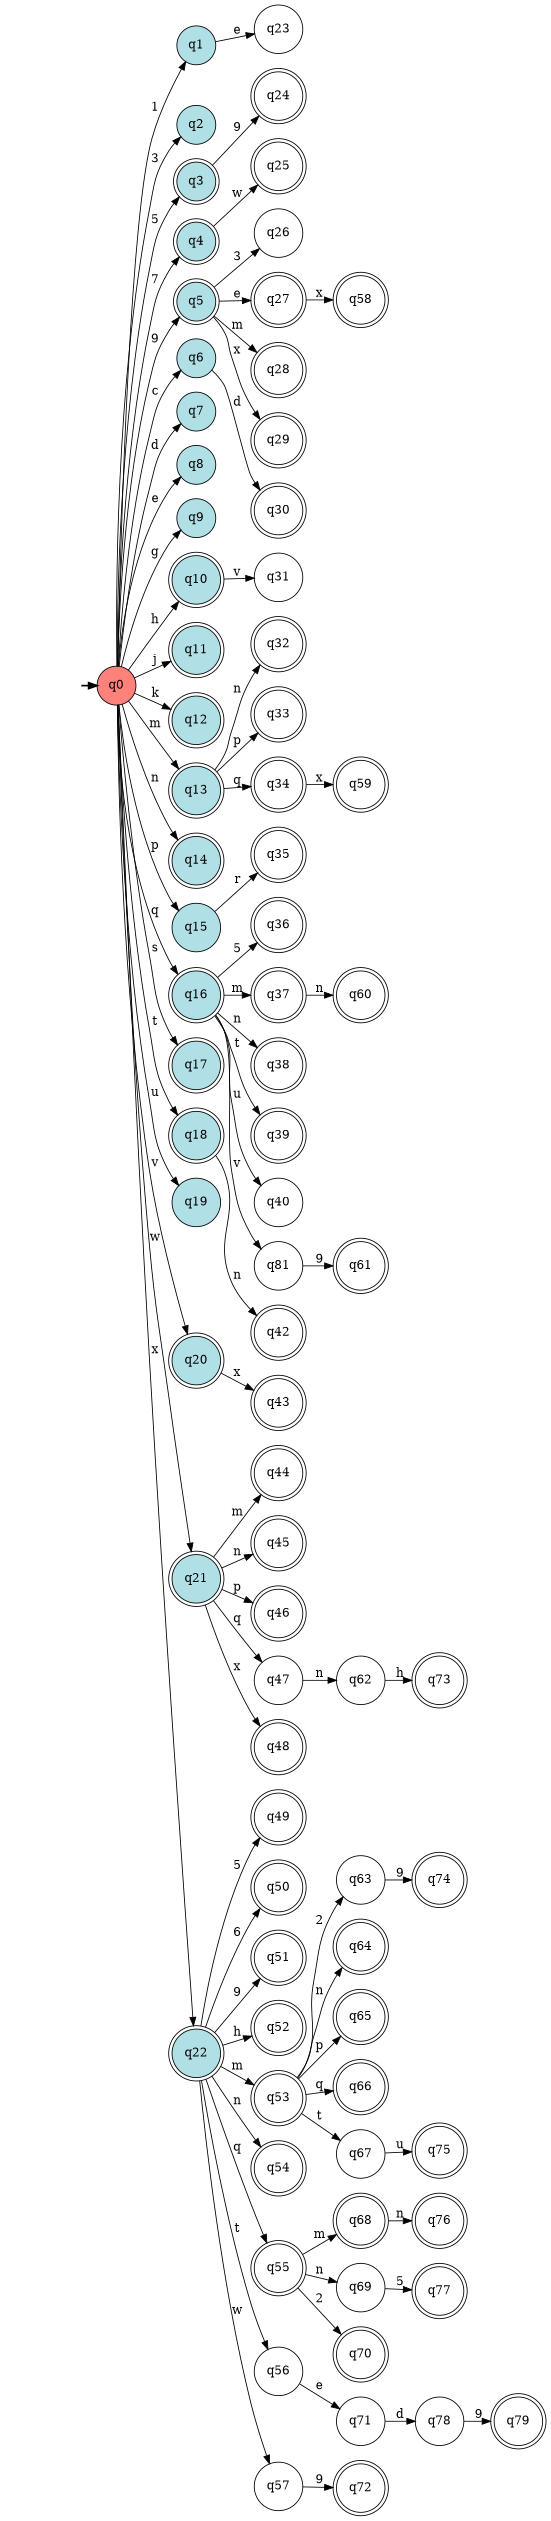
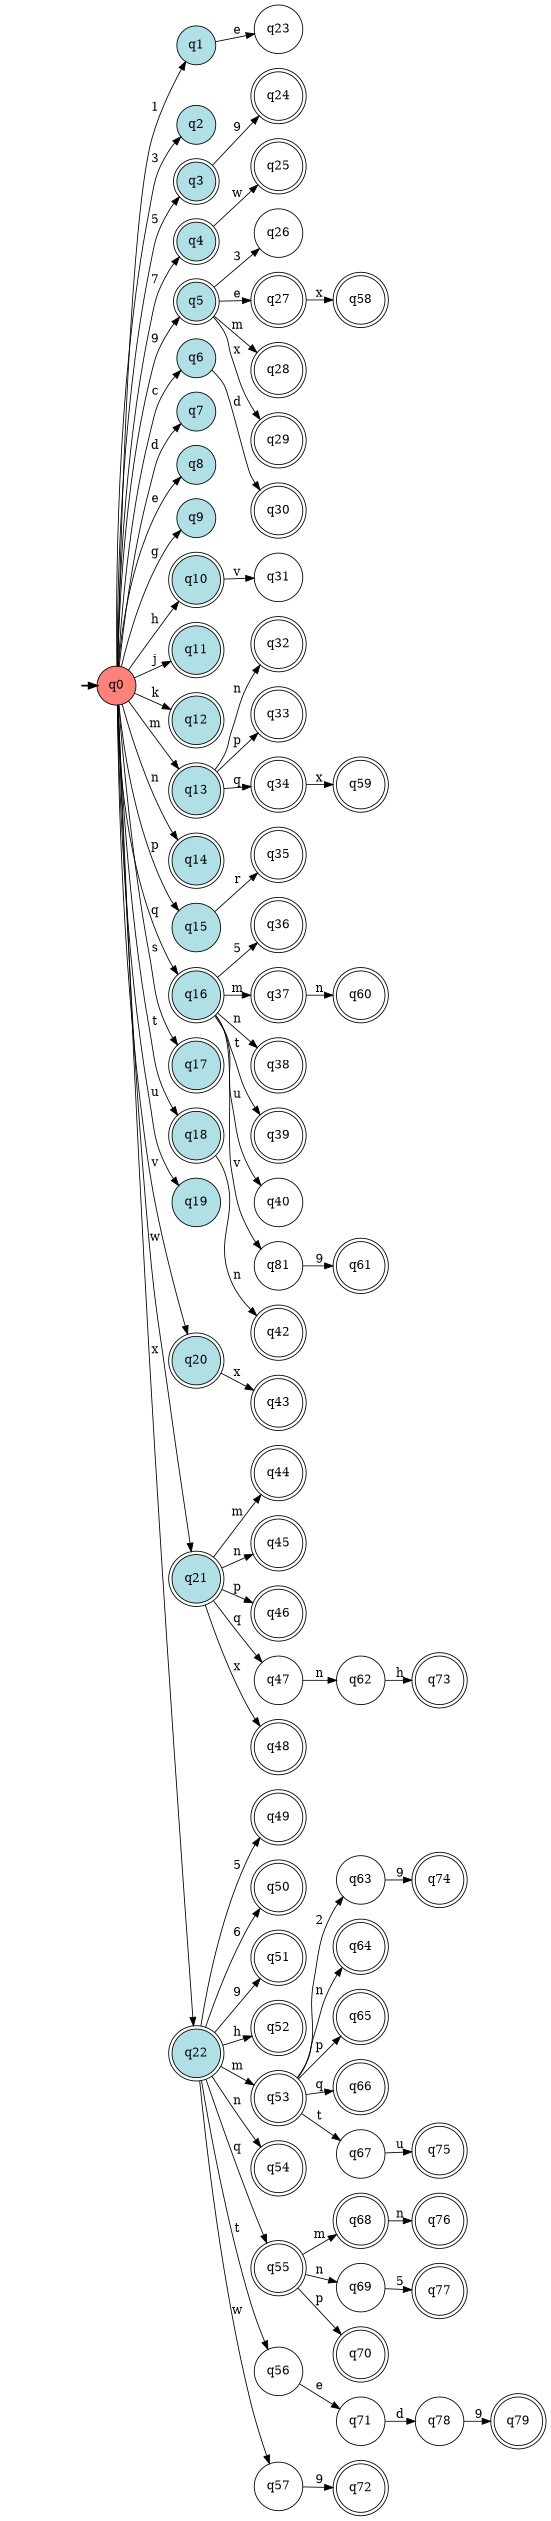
(320, 2299) -> (320, 2299)
